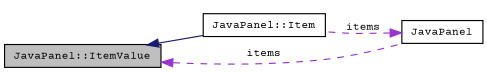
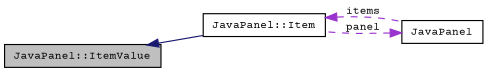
(364, 27) -> (364, 27)
(290, 62) -> (370, 17)
